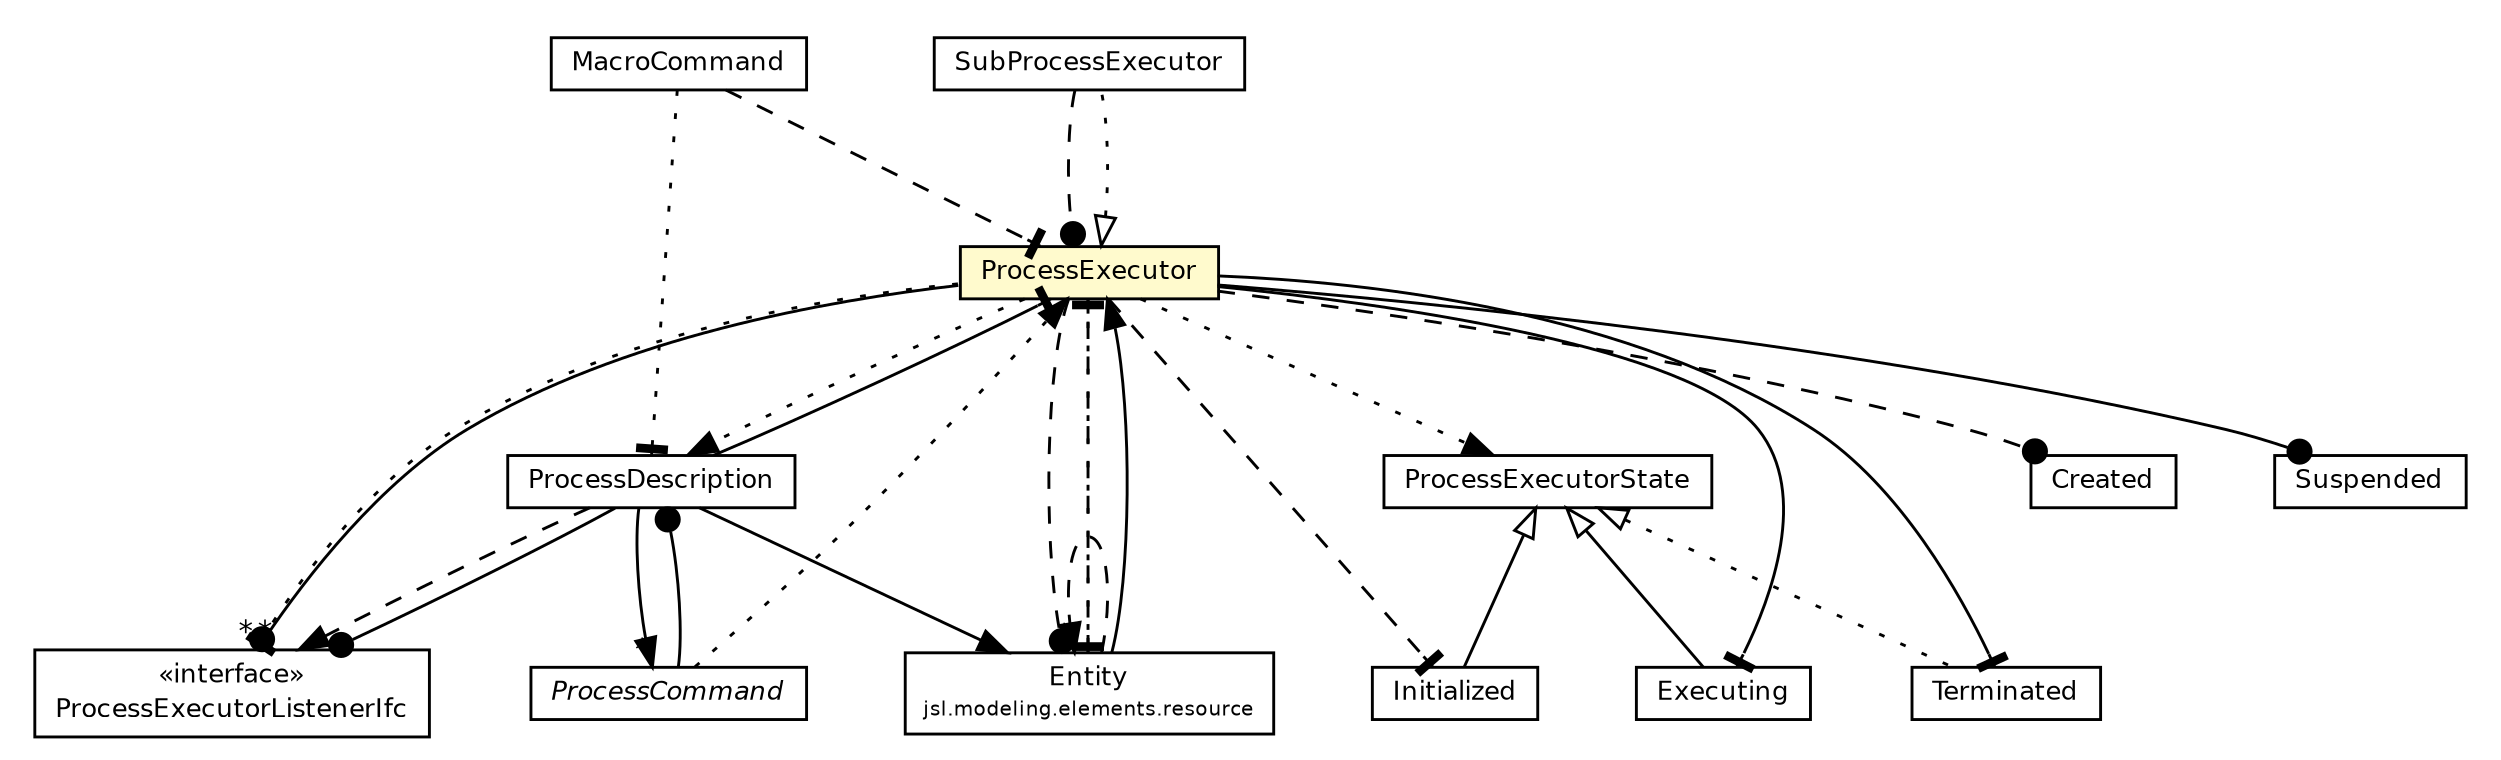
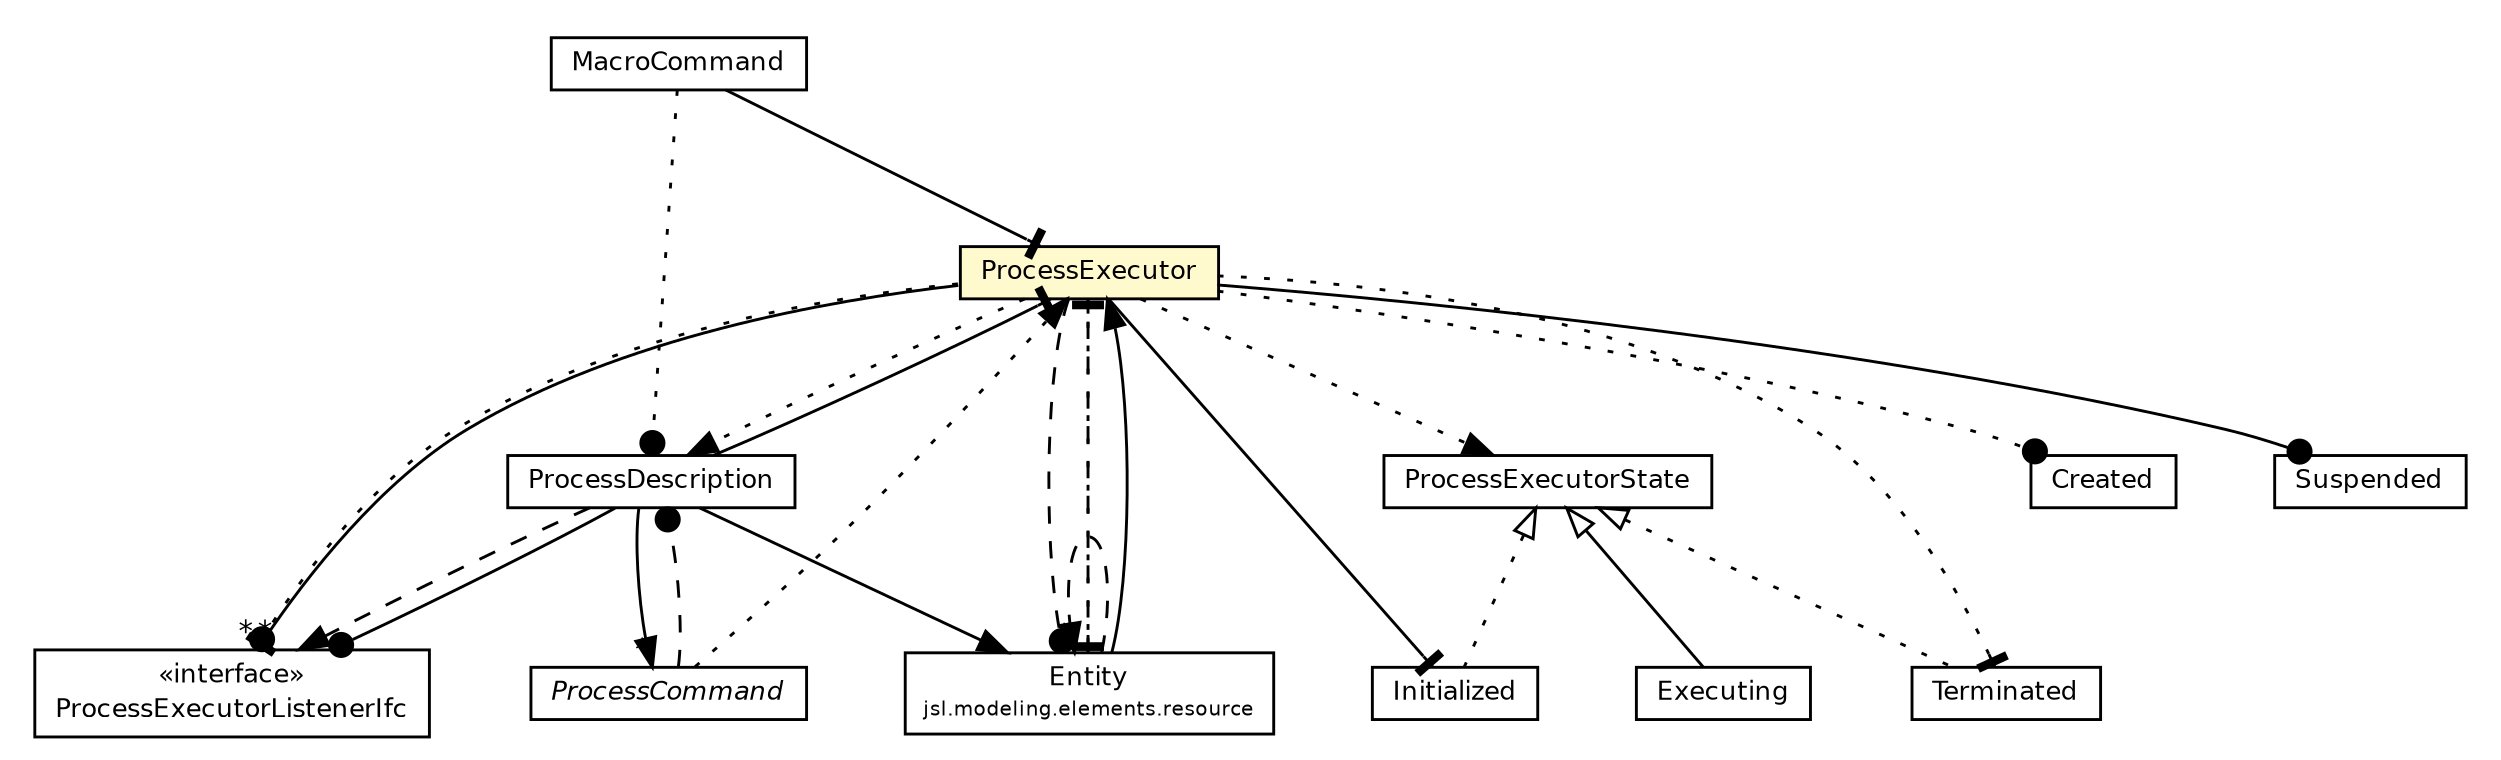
(1088, 64) -> none
(876, 165) -> (876, 165)
(665, 260) -> (665, 260)
(1765, 382) -> (1563, 343)
(1724, 400) -> none
(1767, 403) -> (1767, 403)
(1266, 478) -> (1266, 478)
(679, 599) -> (679, 599)
(1494, 601) -> (1494, 601)
